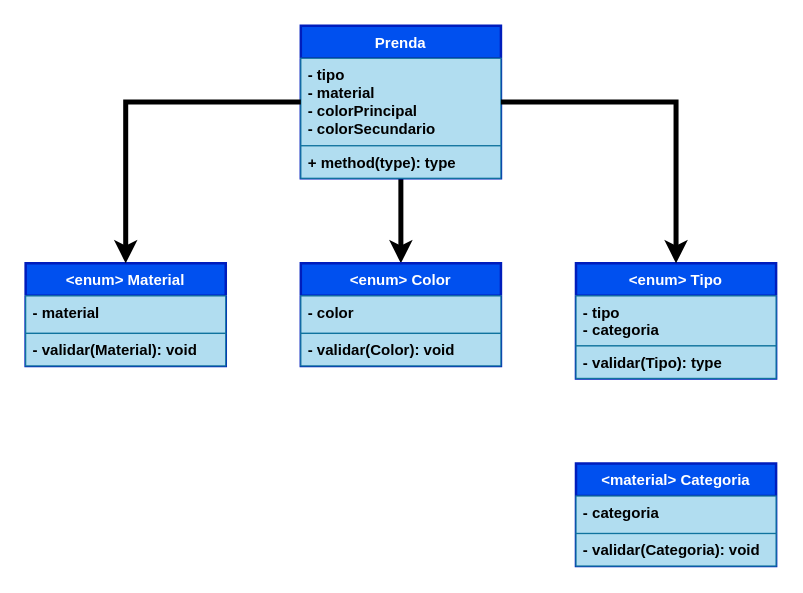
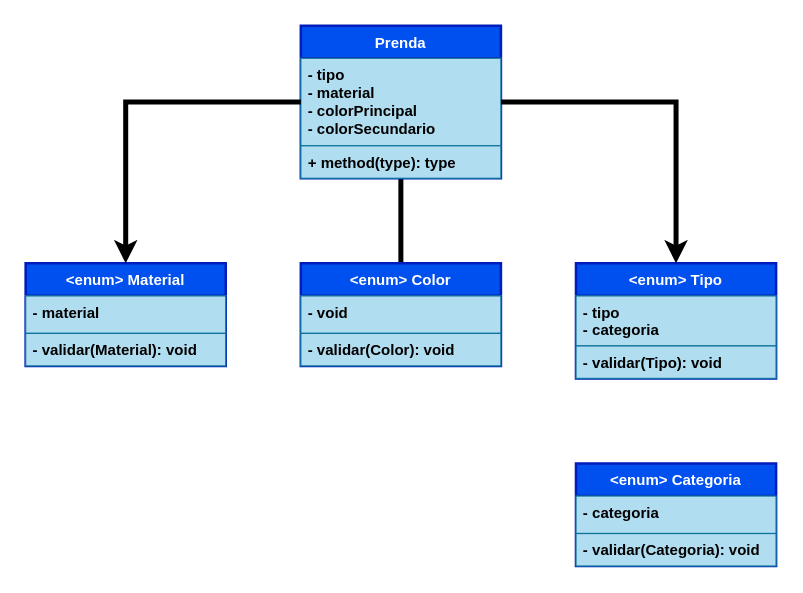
(401, 245) -> (401, 253)
(334, 313) -> (329, 313)
(660, 363) -> (658, 363)
(676, 481) -> (676, 481)
